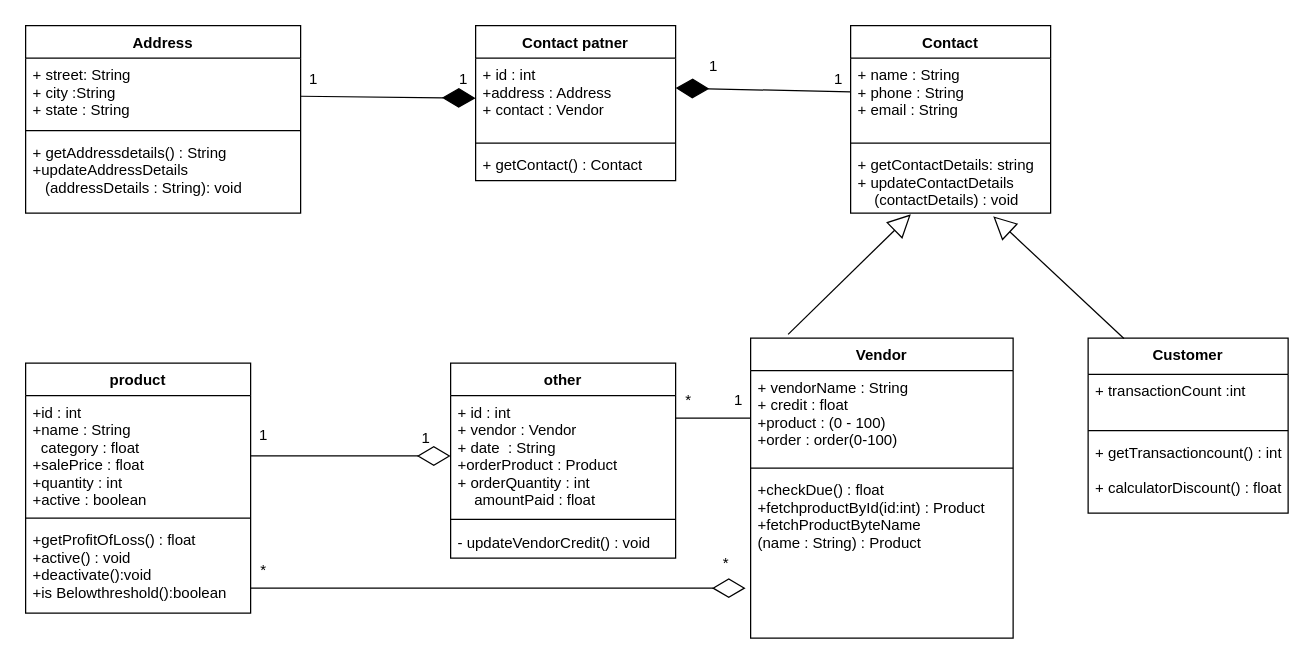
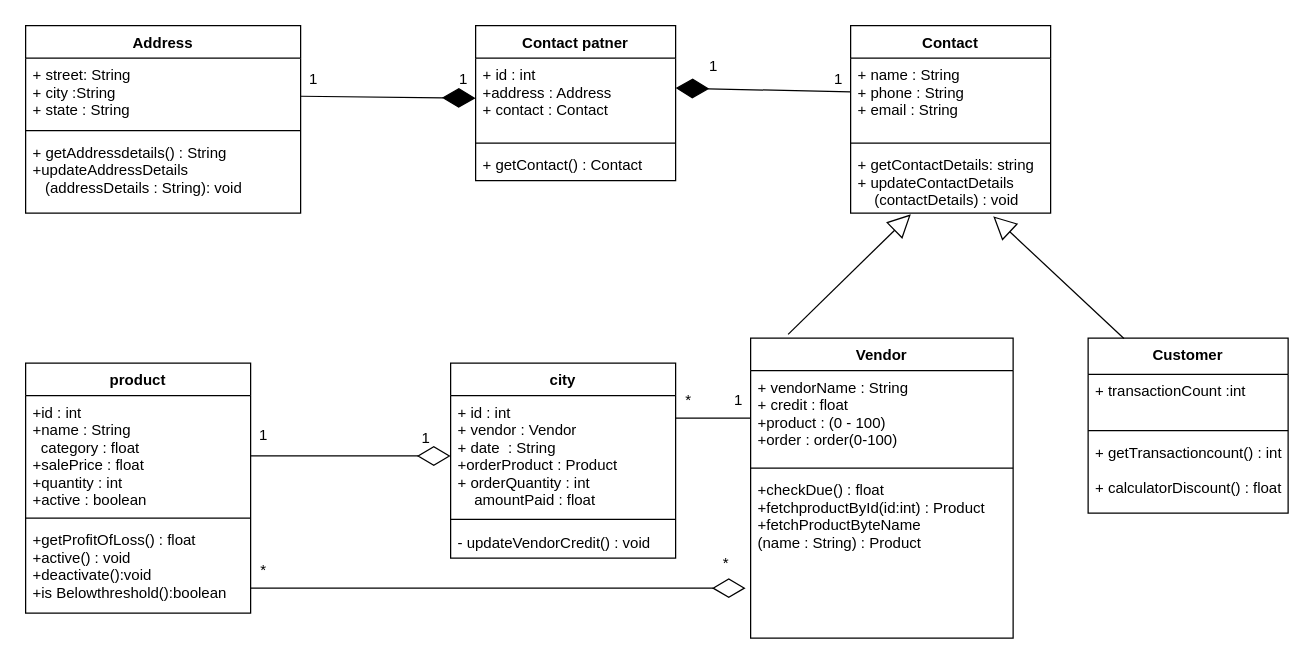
(513, 75) -> (513, 75)
(563, 380) -> (563, 380)
